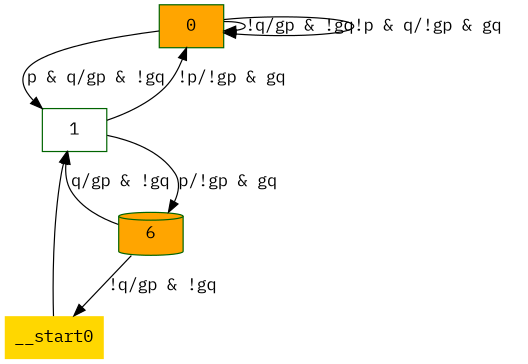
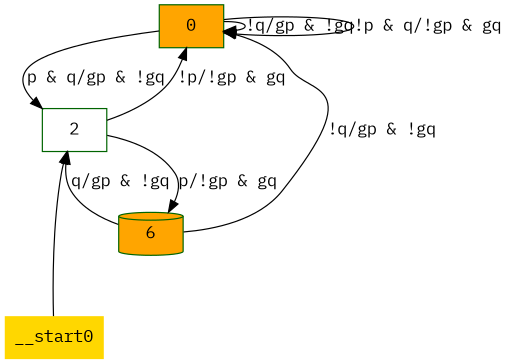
(75, 130) -> (75, 130)
(107, 281) -> (313, 146)
